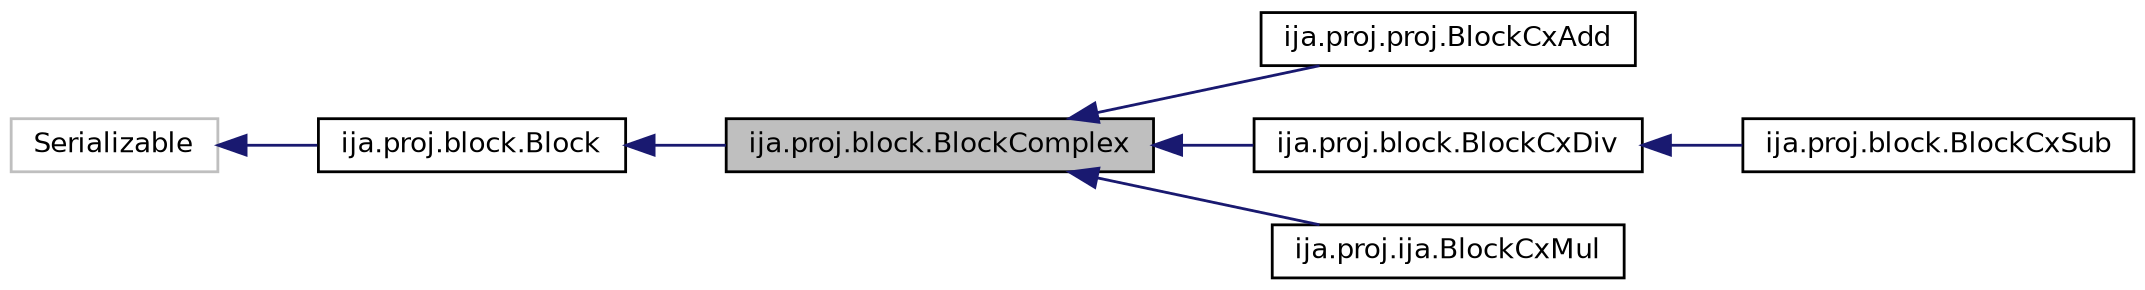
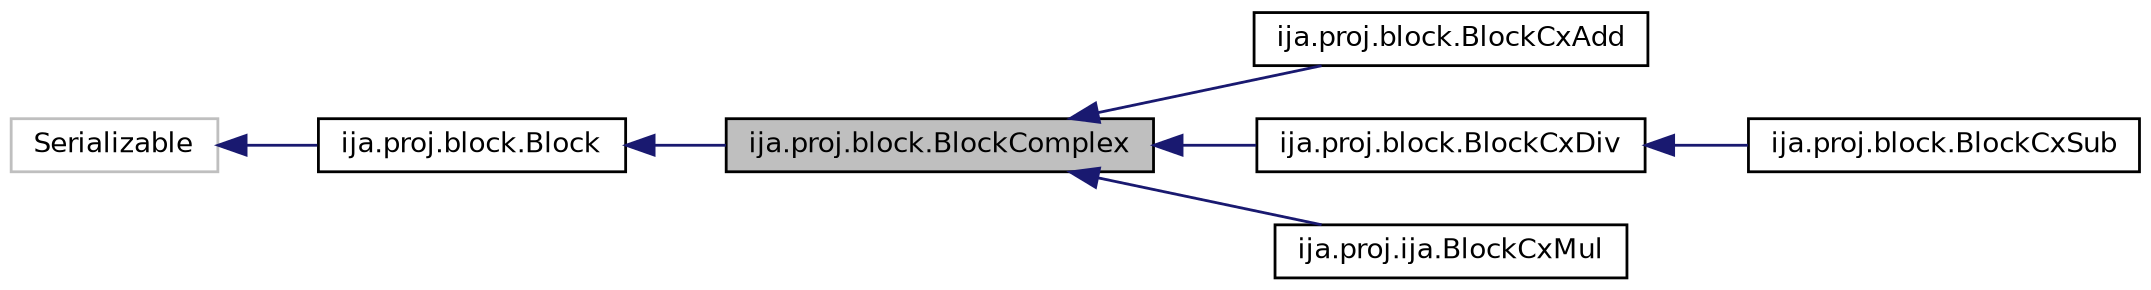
(1448, 39) -> (1451, 39)
